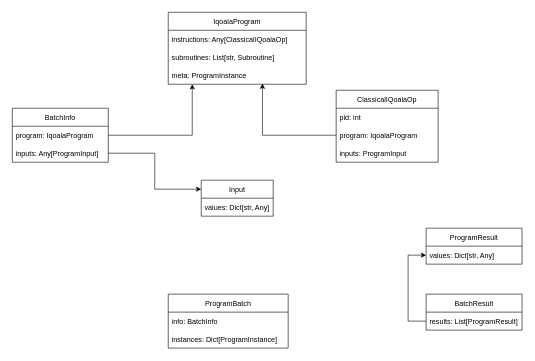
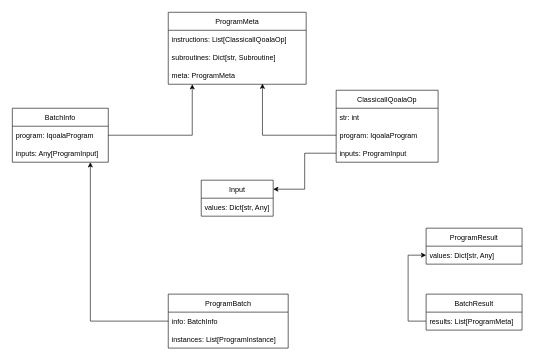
(237, 22) -> (237, 22)
(237, 40) -> (238, 40)
(234, 58) -> (234, 58)
(212, 76) -> (204, 76)
(352, 118) -> (353, 118)
(154, 153) -> none
none -> (305, 189)
none -> (90, 245)
(481, 322) -> (478, 322)
(232, 340) -> (232, 340)
